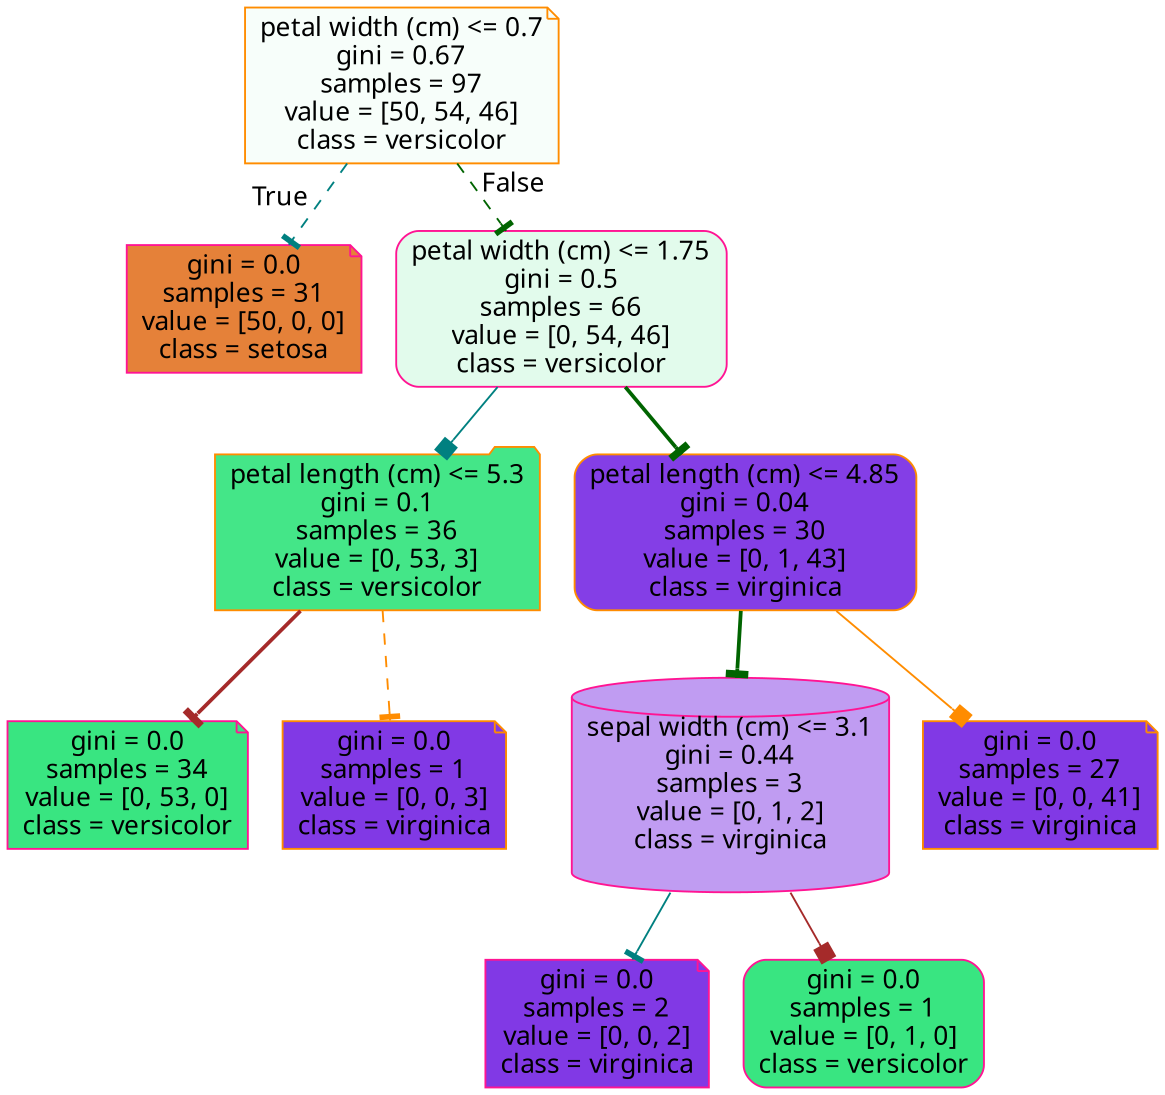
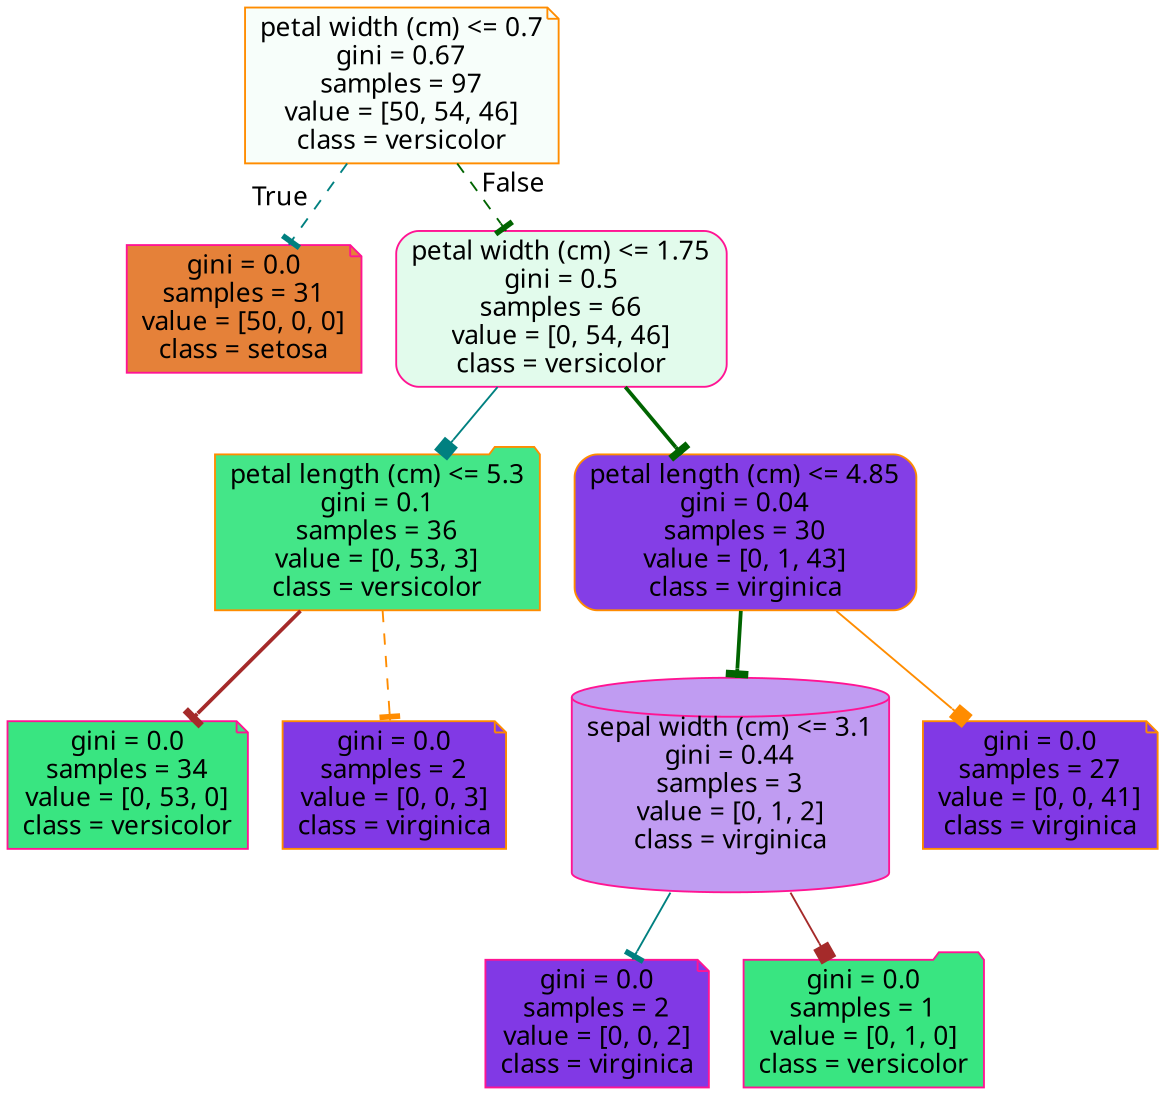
(394, 785) -> (394, 785)
(864, 1024) -> (864, 1024)
